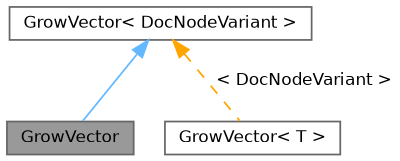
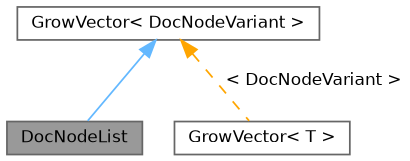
(70, 138) -> (75, 138)
